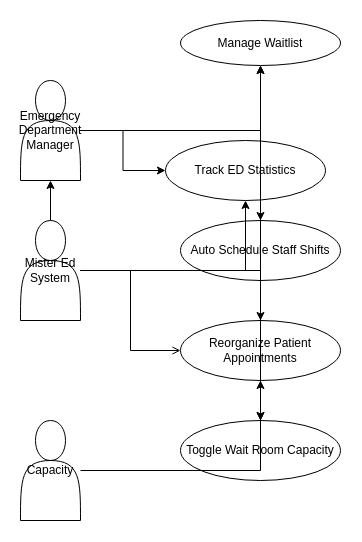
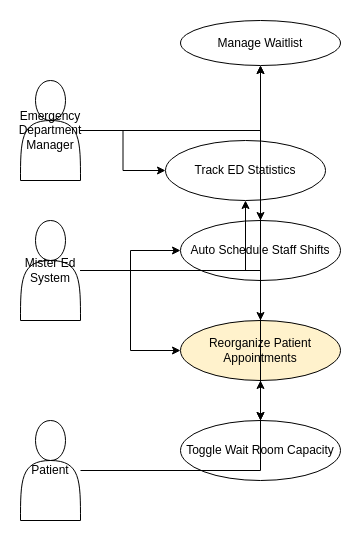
(51, 204) -> (143, 251)
(174, 351) -> (172, 351)
(261, 351) -> (261, 351)
(51, 471) -> (51, 471)
